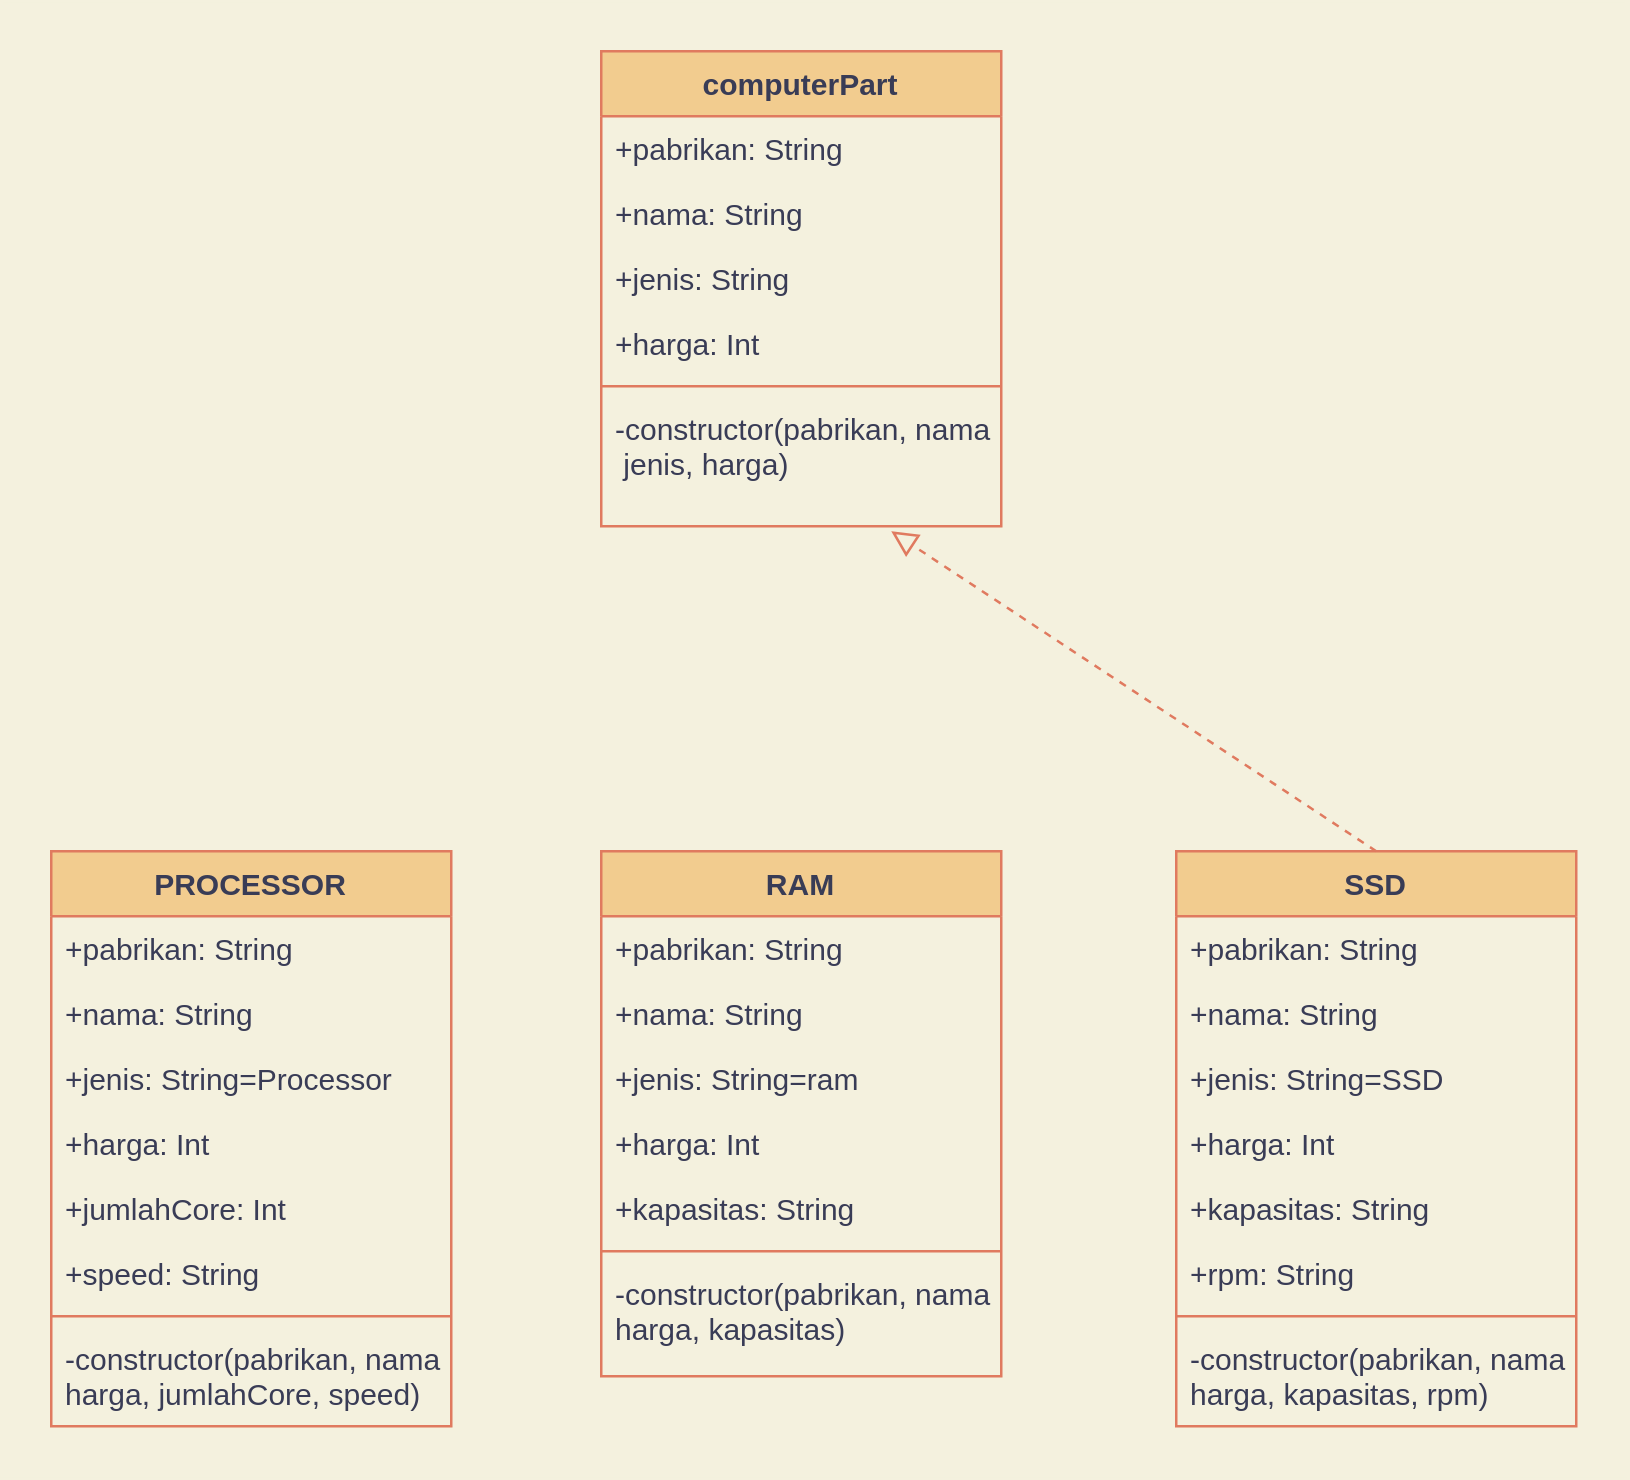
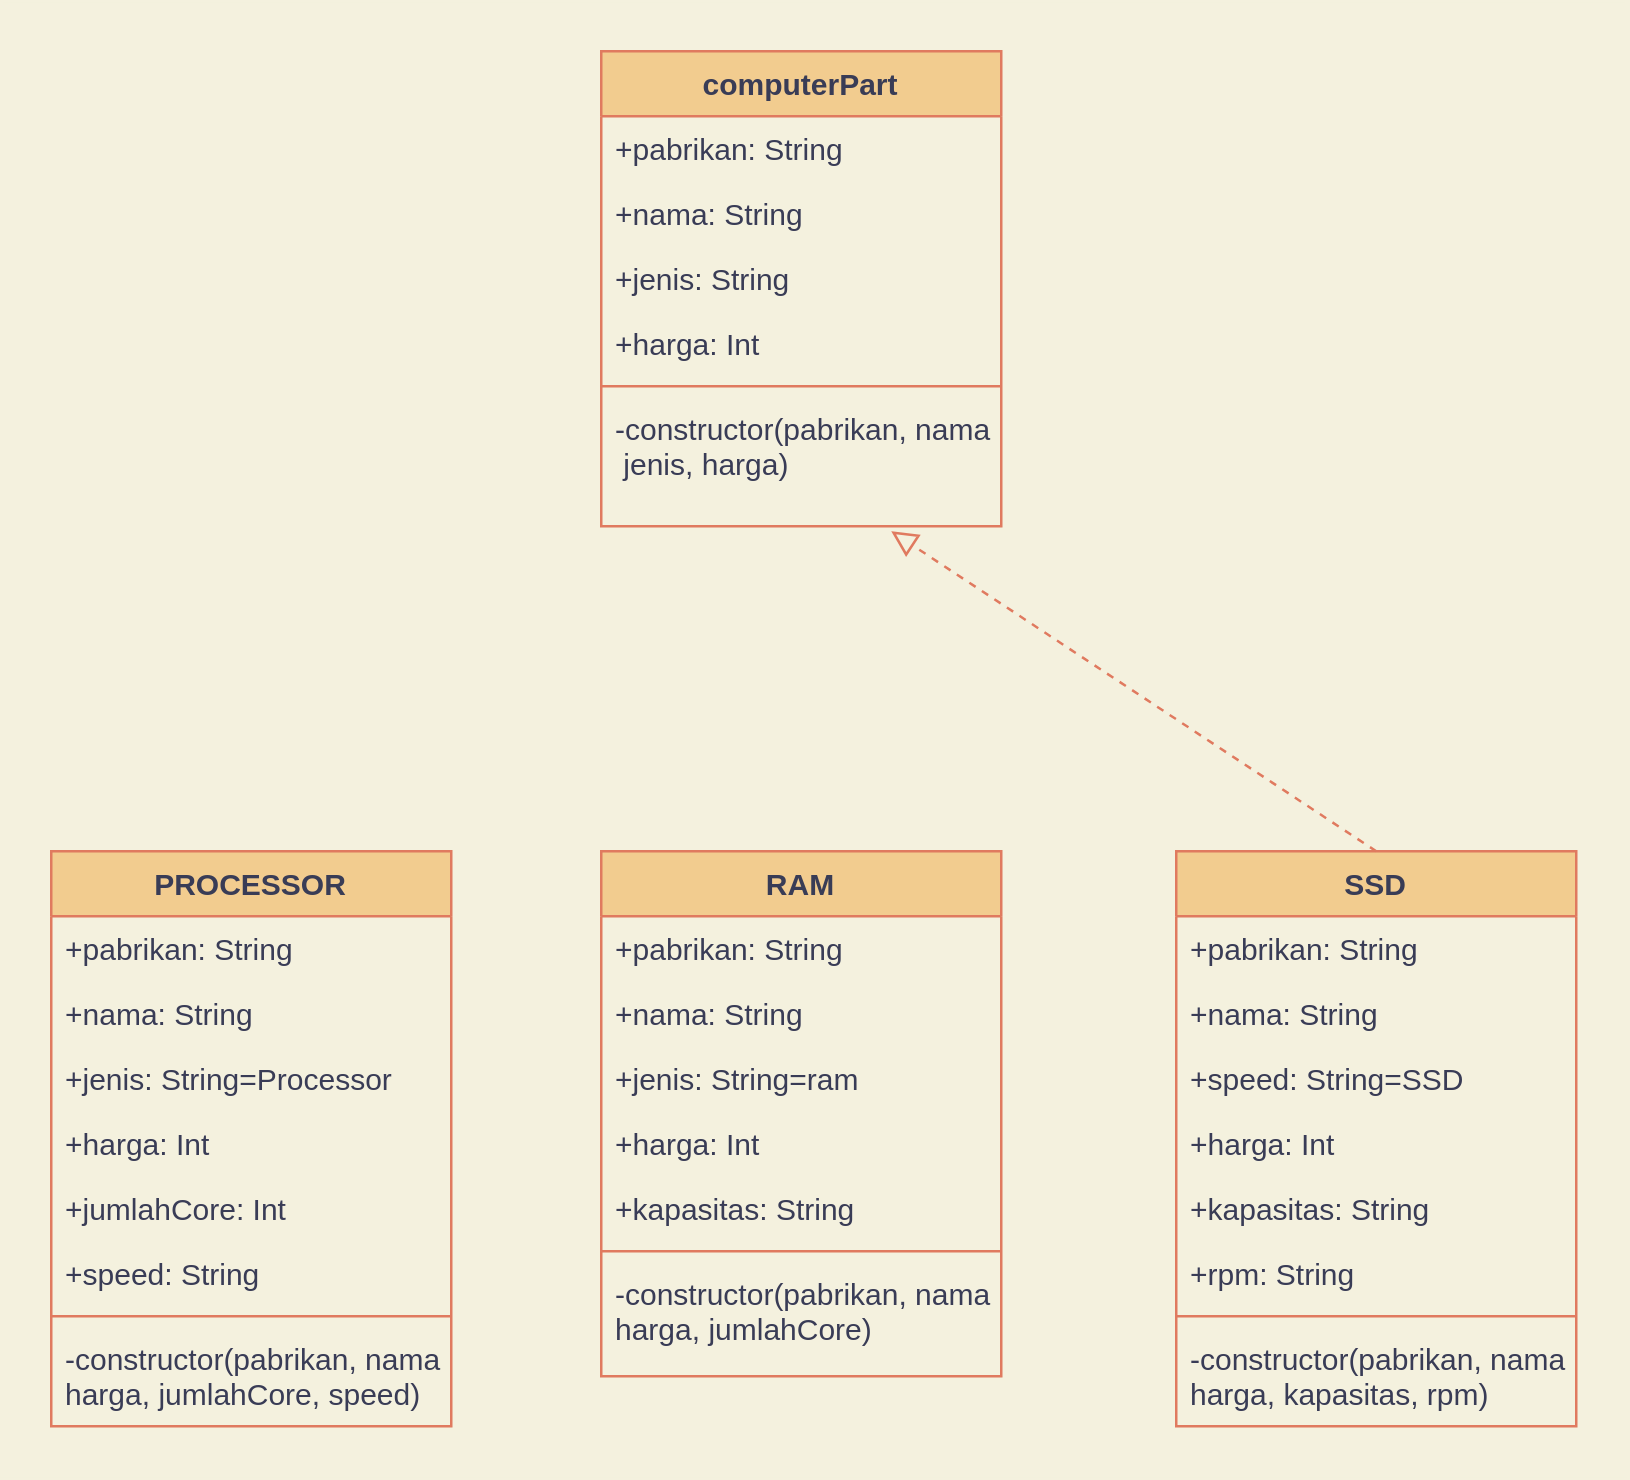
(1326, 1080) -> (1330, 1080)
(835, 1295) -> (835, 1295)
